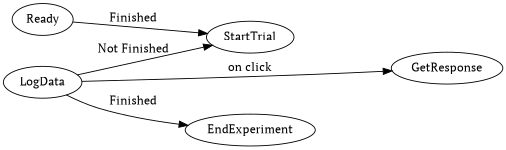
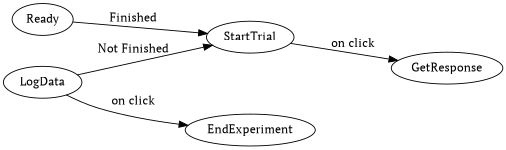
(232, 77) -> (340, 51)
(133, 101) -> (133, 101)
